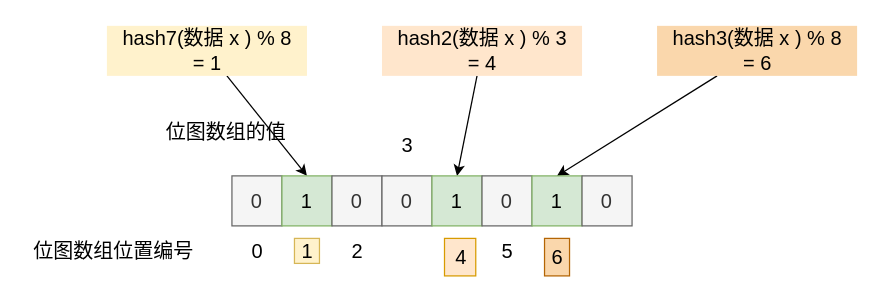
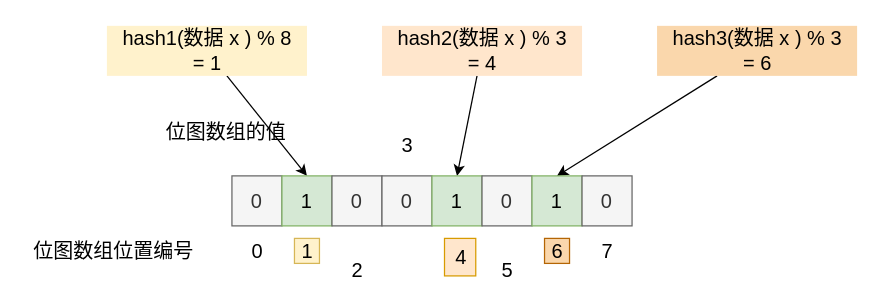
(208, 51) -> (208, 51)
(758, 51) -> (758, 51)
(357, 251) -> (357, 269)
(507, 251) -> (507, 269)
none -> (607, 251)
(557, 257) -> (557, 251)
